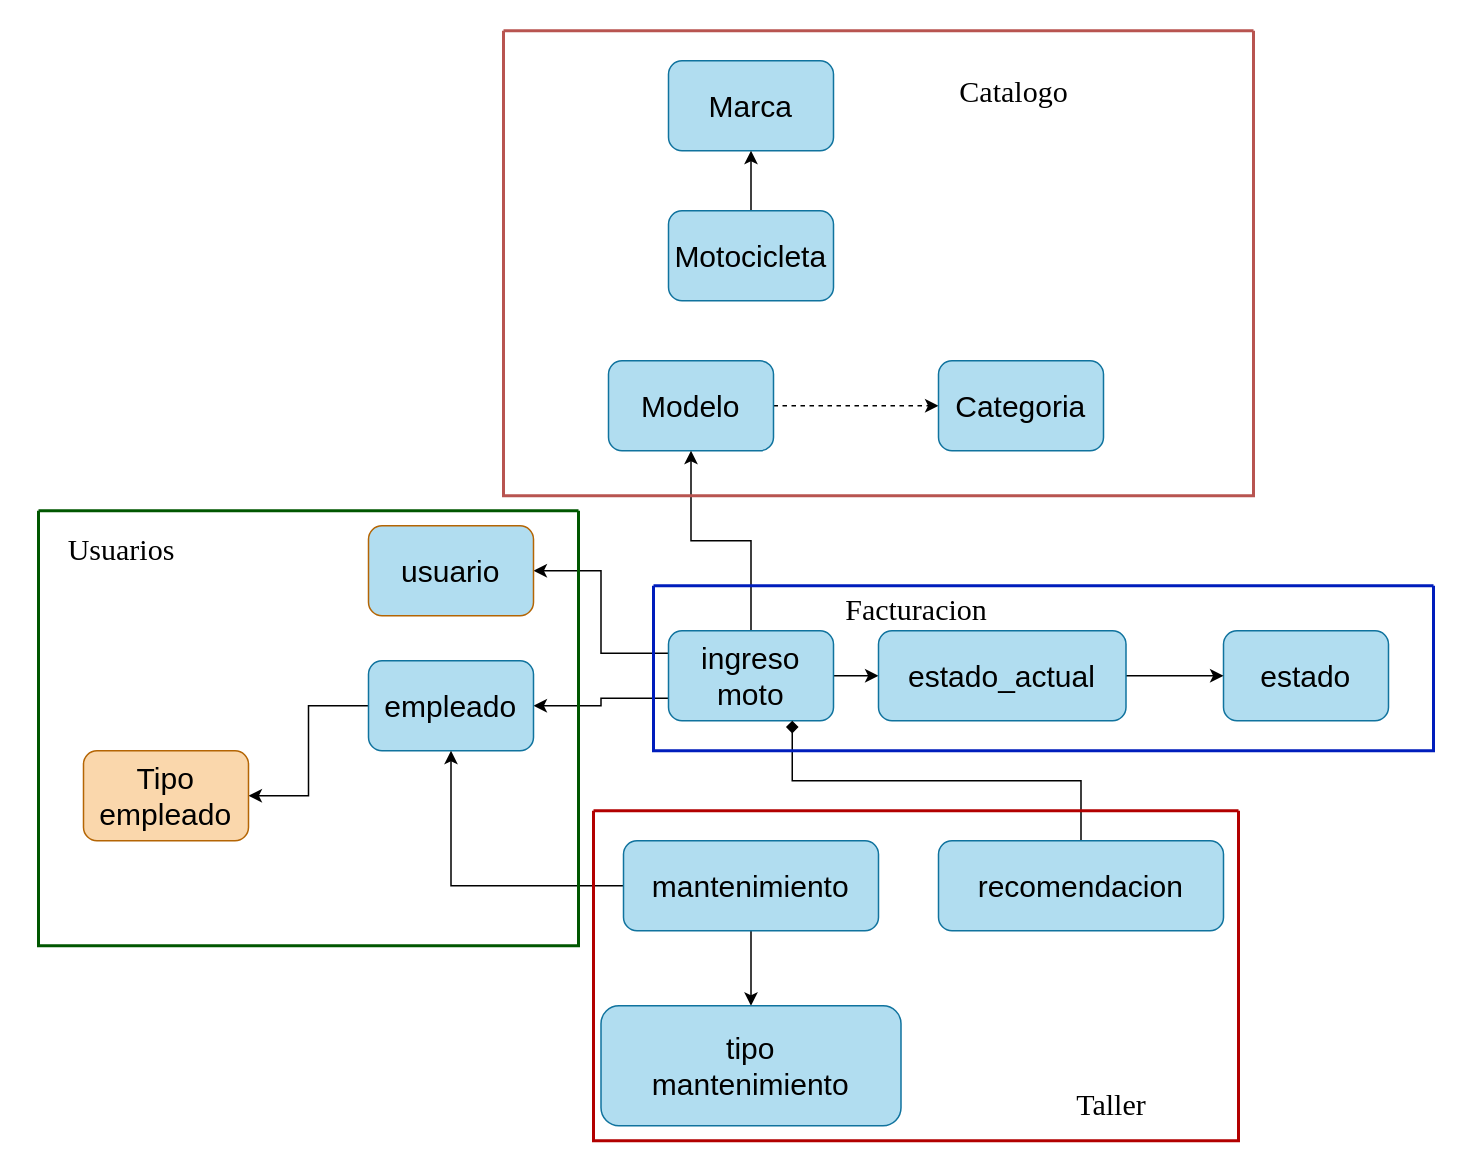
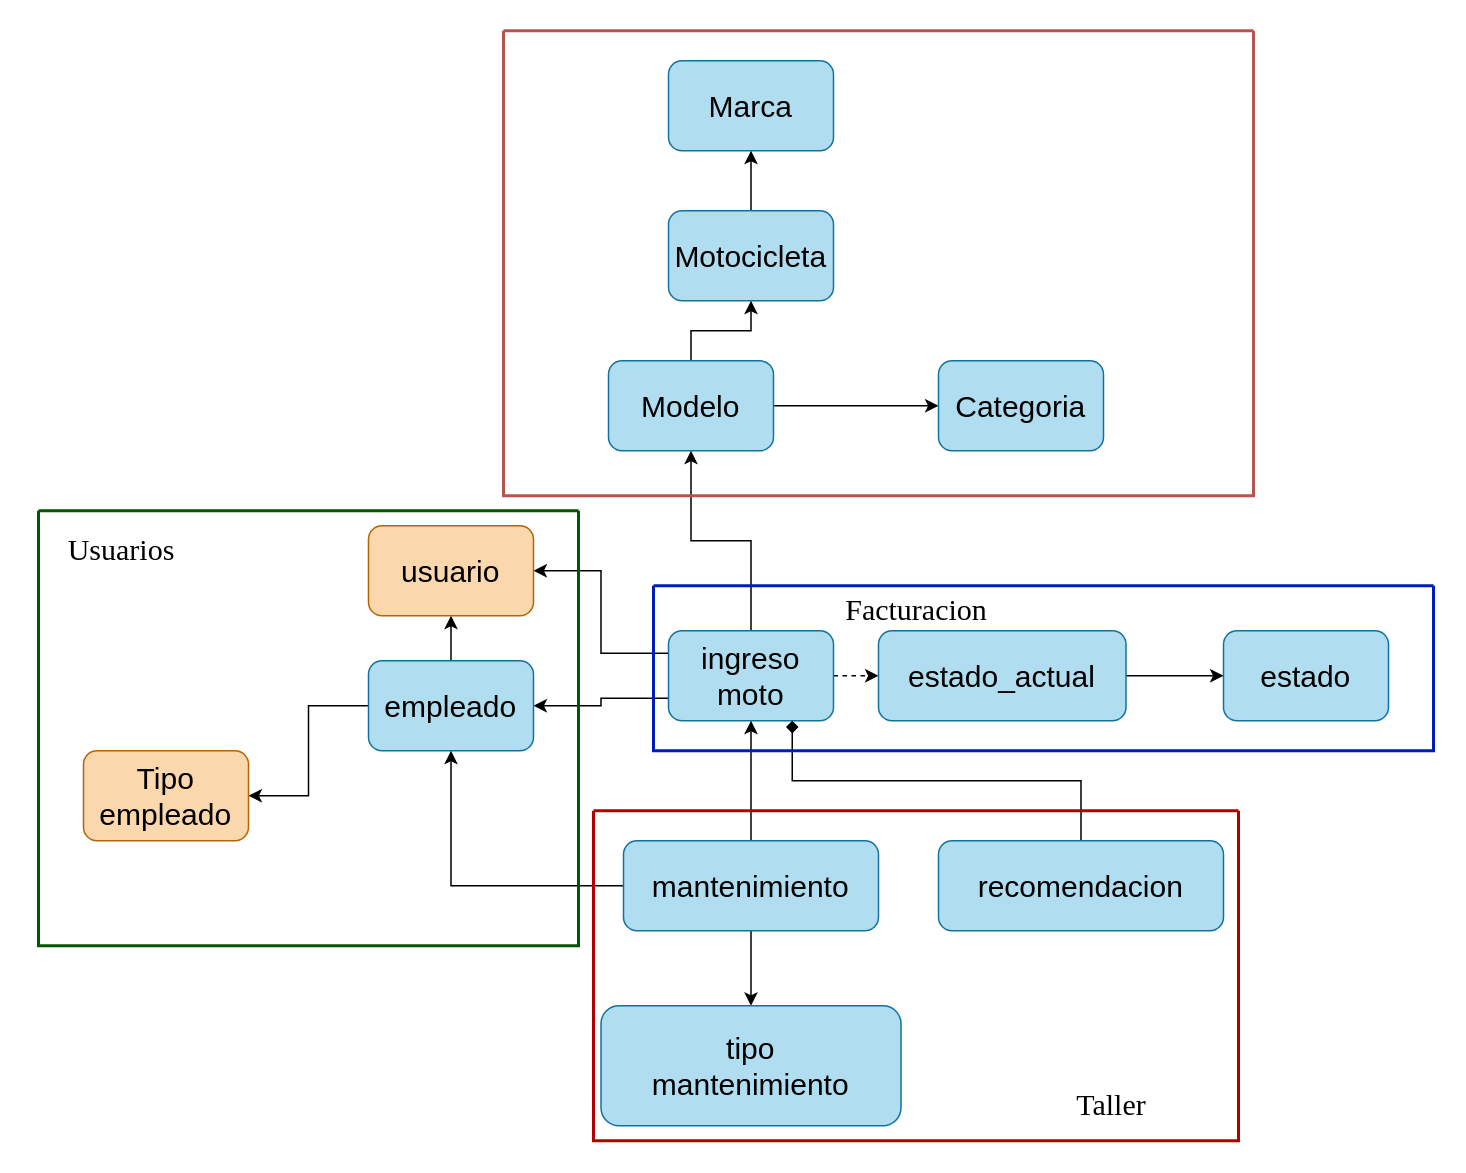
(1013, 91) -> none
none -> (716, 331)
(851, 406) -> (851, 406)
(451, 571) -> (451, 571)
none -> (451, 644)
(852, 676) -> (852, 676)
none -> (751, 786)
